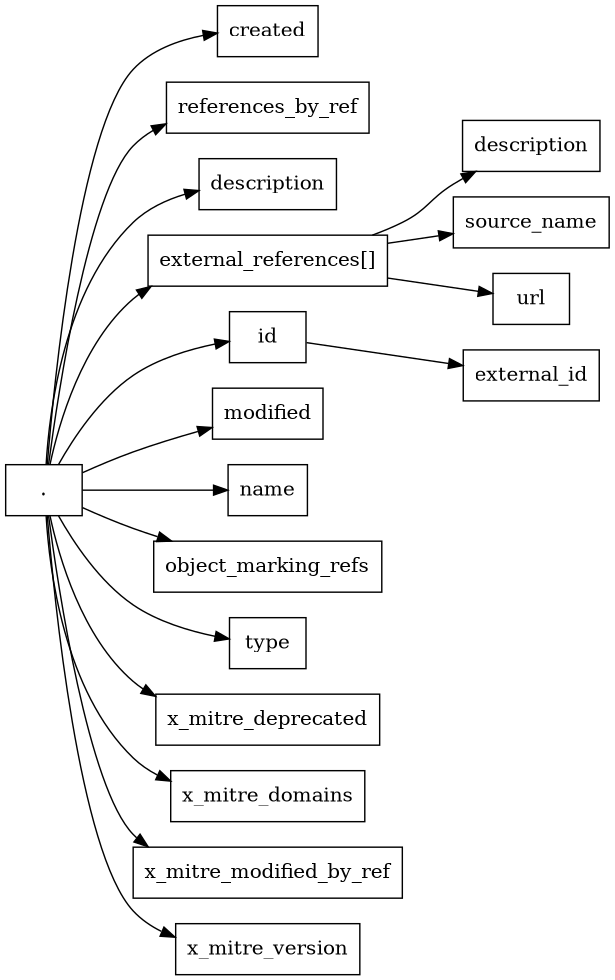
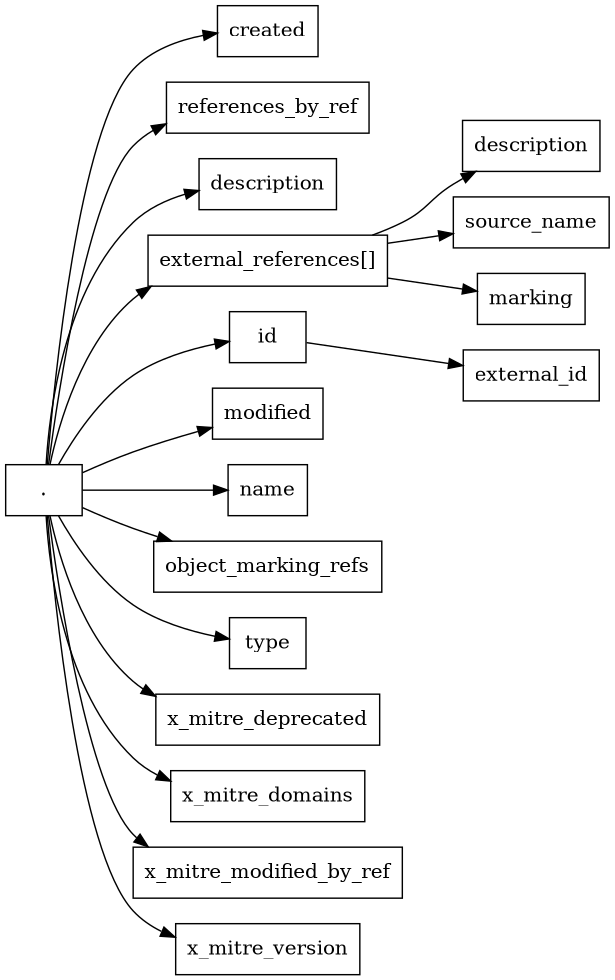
(531, 299) -> (531, 299)
